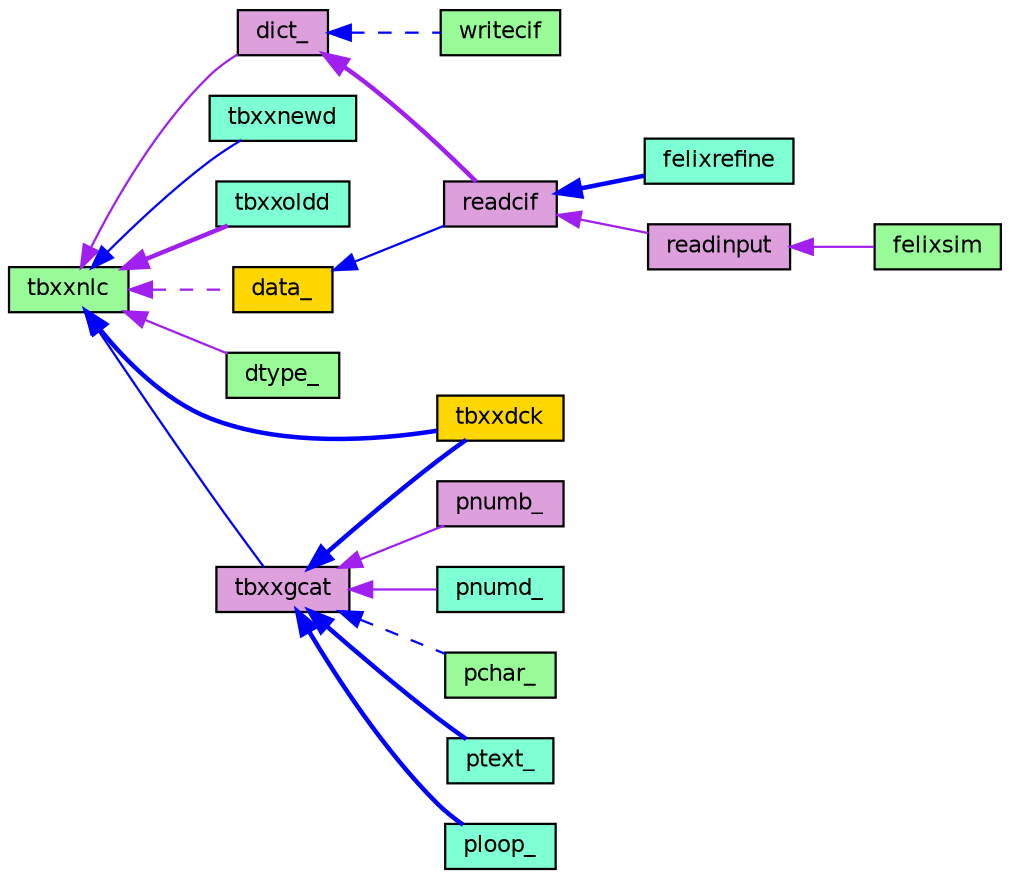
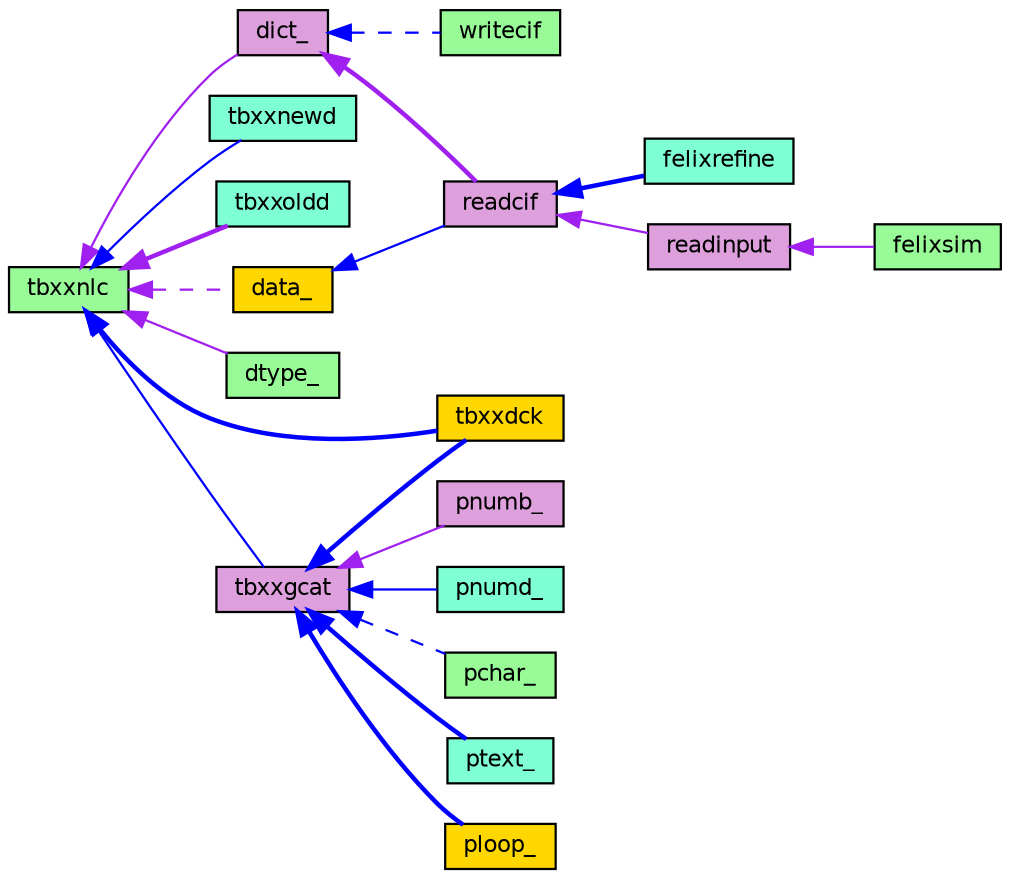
(405, 589) -> (405, 589)
(500, 846) -> (500, 846)
